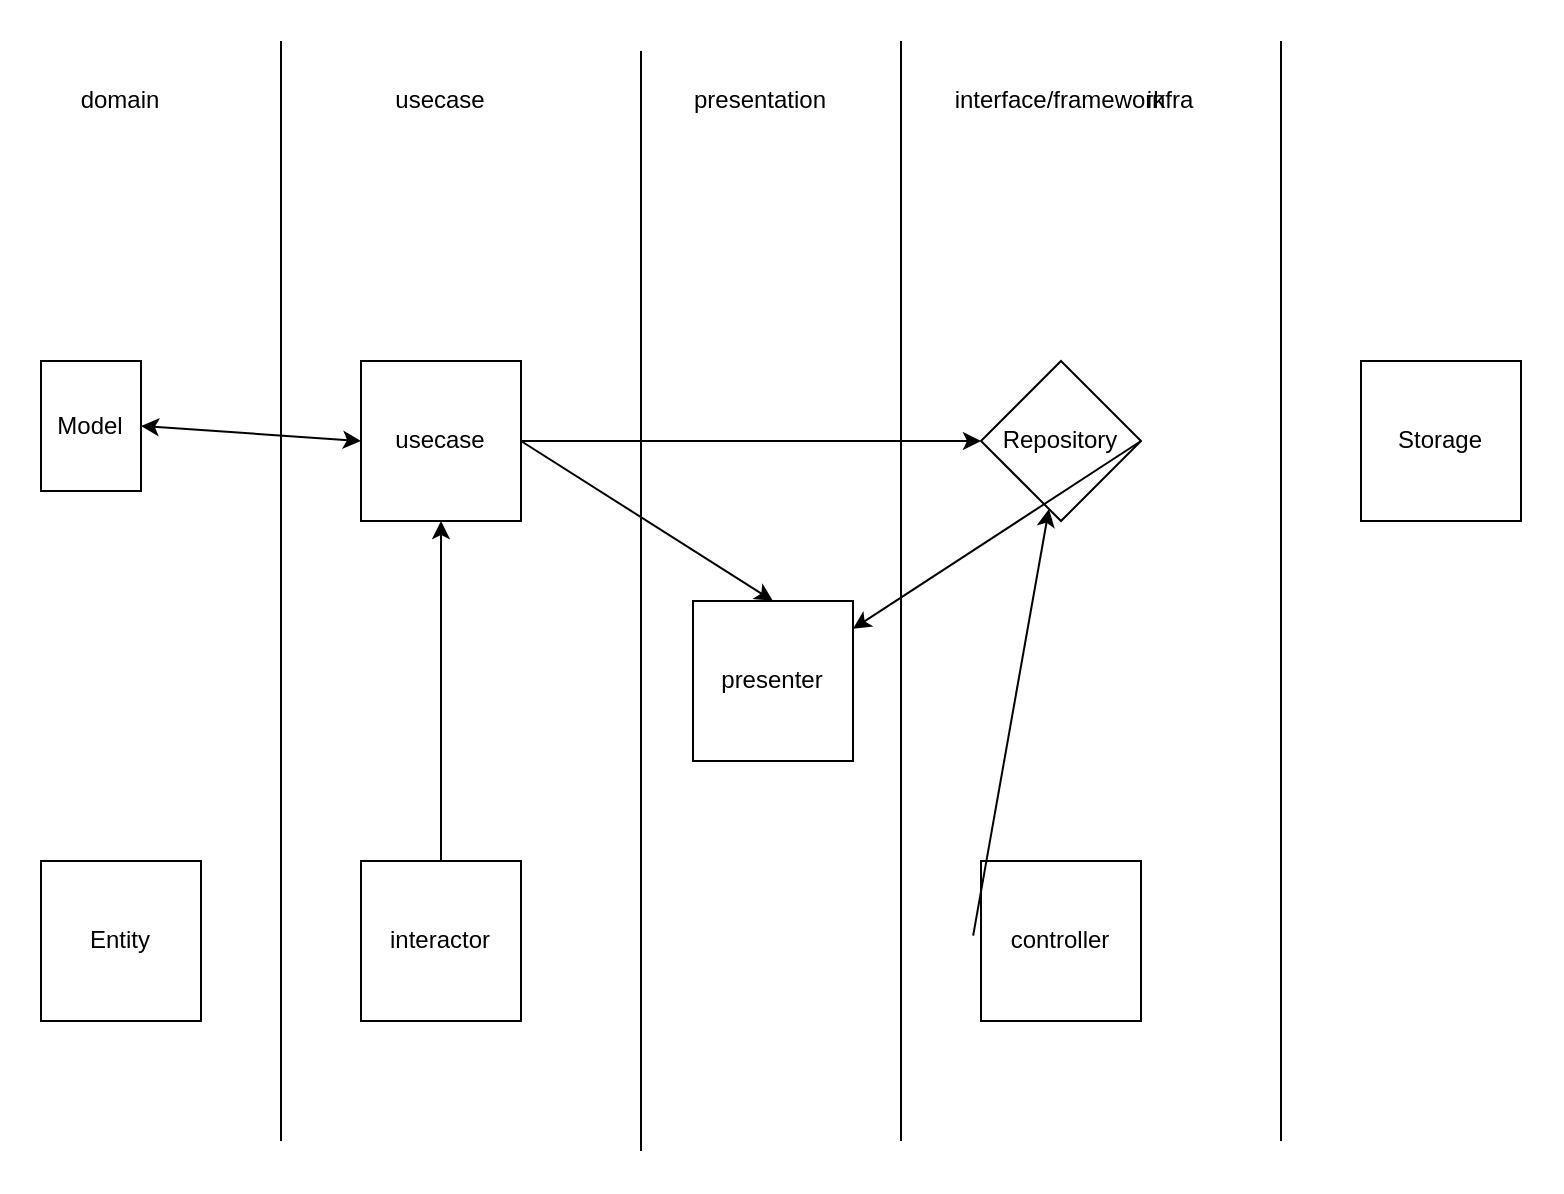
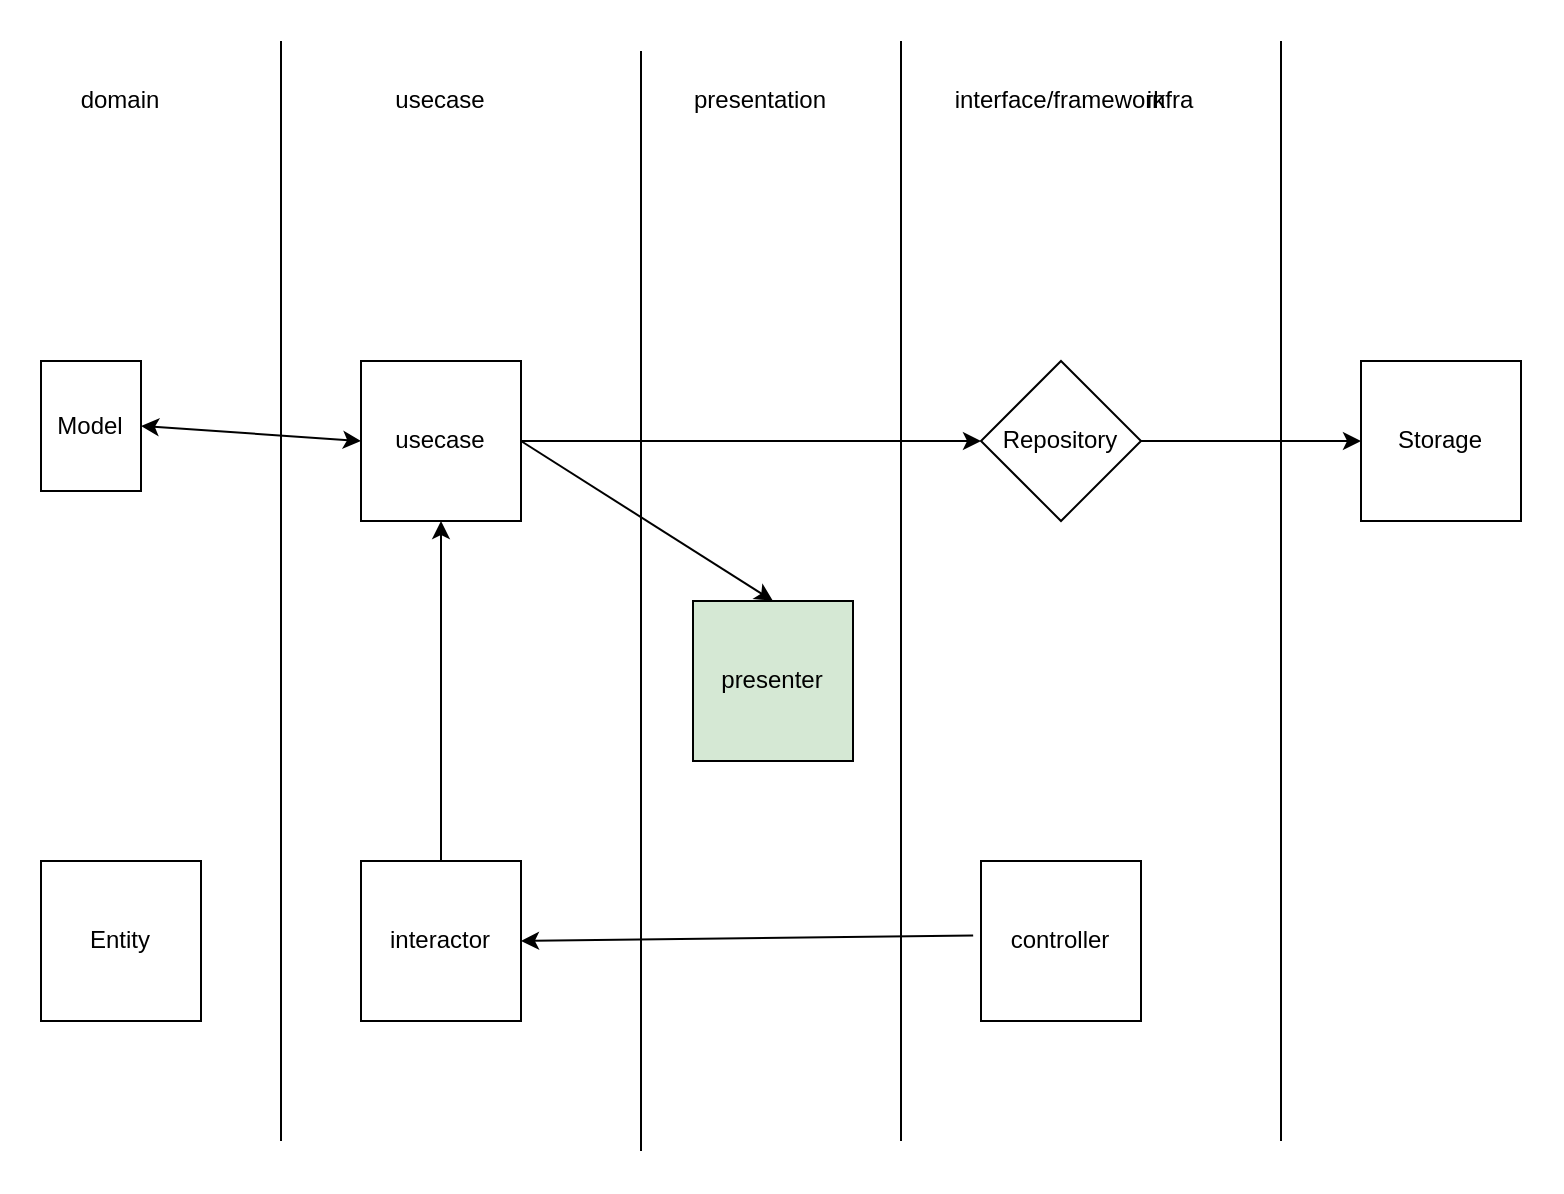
(1023, 518) -> (1244, 441)
(773, 681) -> (773, 681)
(1010, 729) -> (754, 938)
